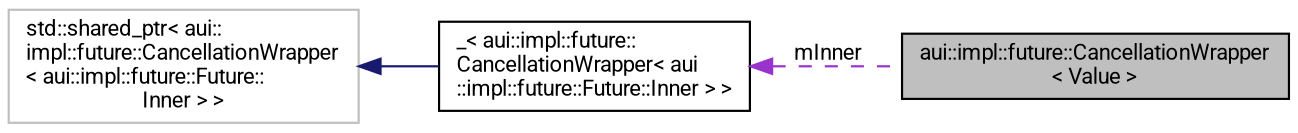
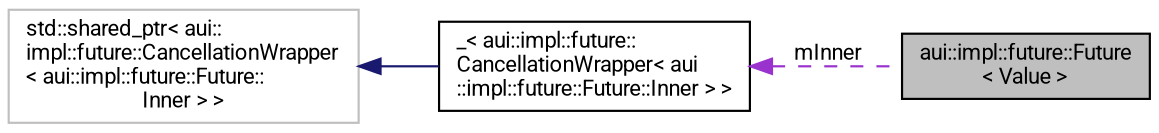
(1096, 66) -> (1026, 66)
